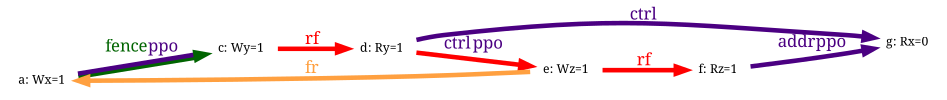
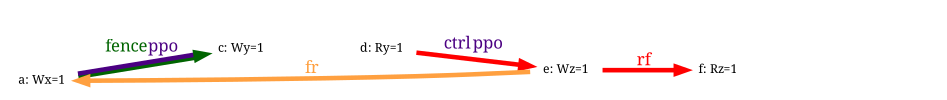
(907, 43) -> none
(307, 49) -> none
